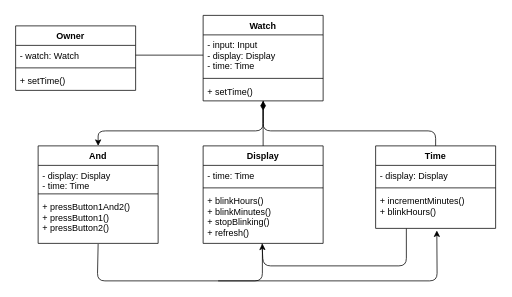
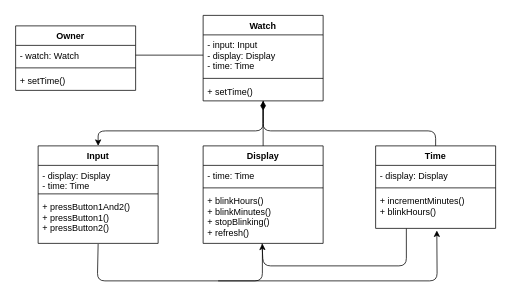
(98, 156) -> (98, 156)
